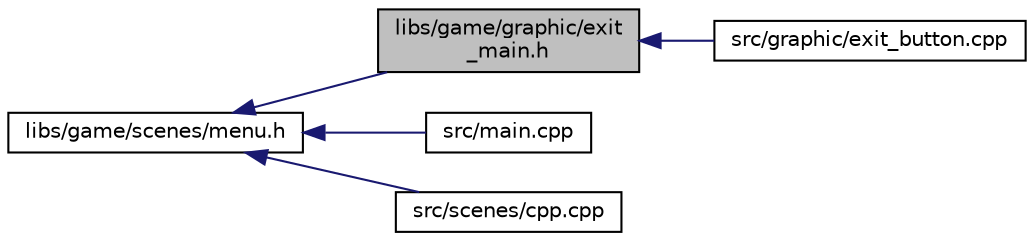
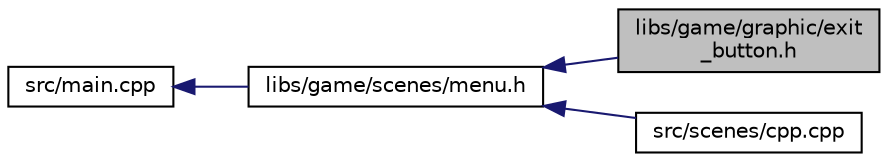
(509, 41) -> (749, 41)
(870, 41) -> none
(376, 133) -> (222, 87)
